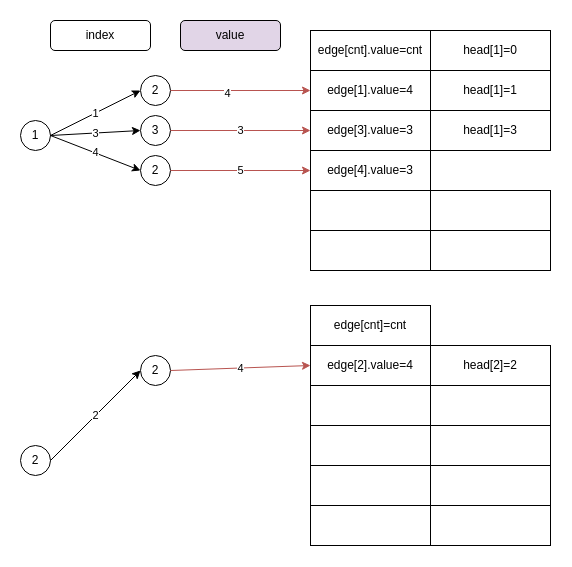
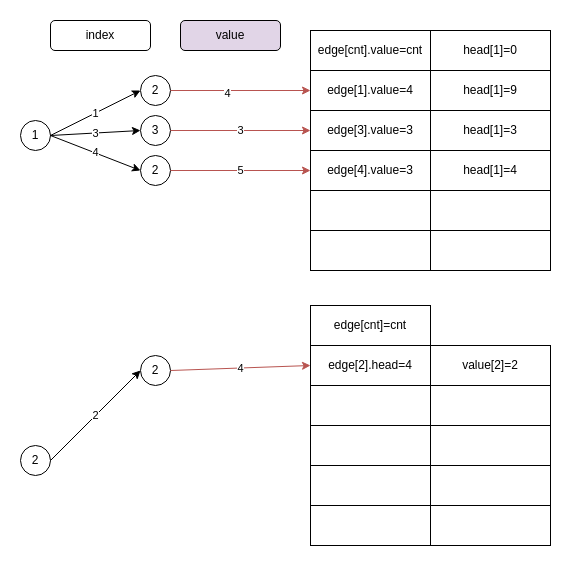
(491, 91) -> (491, 91)
none -> (491, 171)
(371, 366) -> (371, 366)
(491, 366) -> (491, 366)
